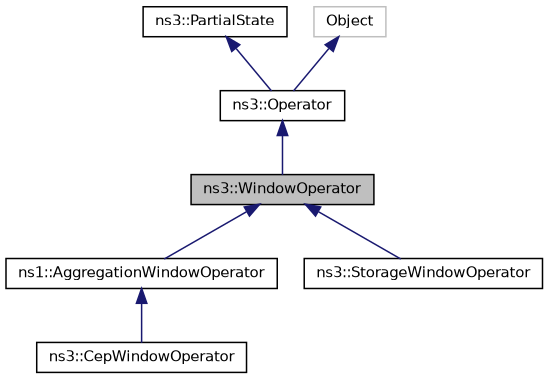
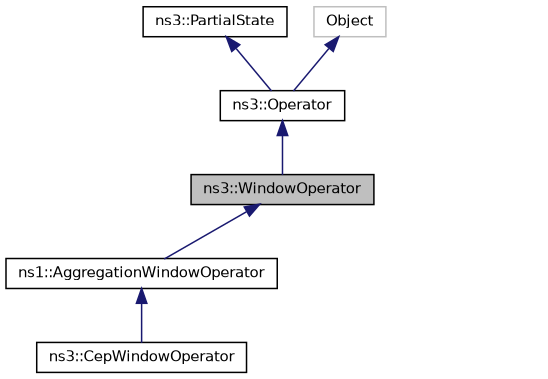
(423, 273) -> none
